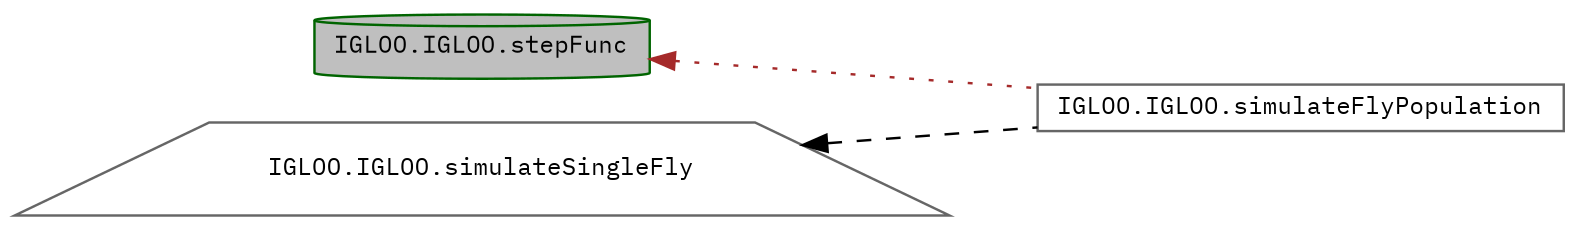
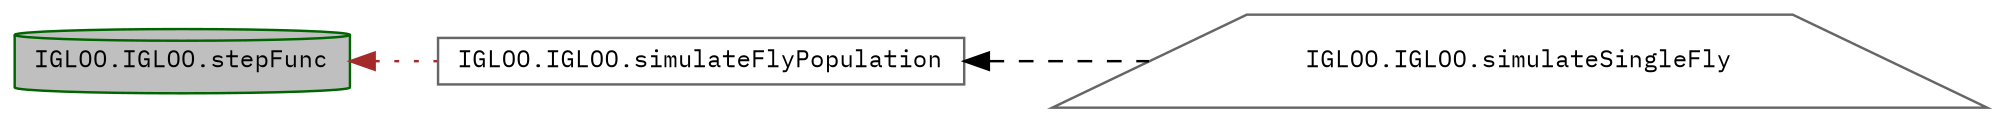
(932, 135) -> (1069, 61)
